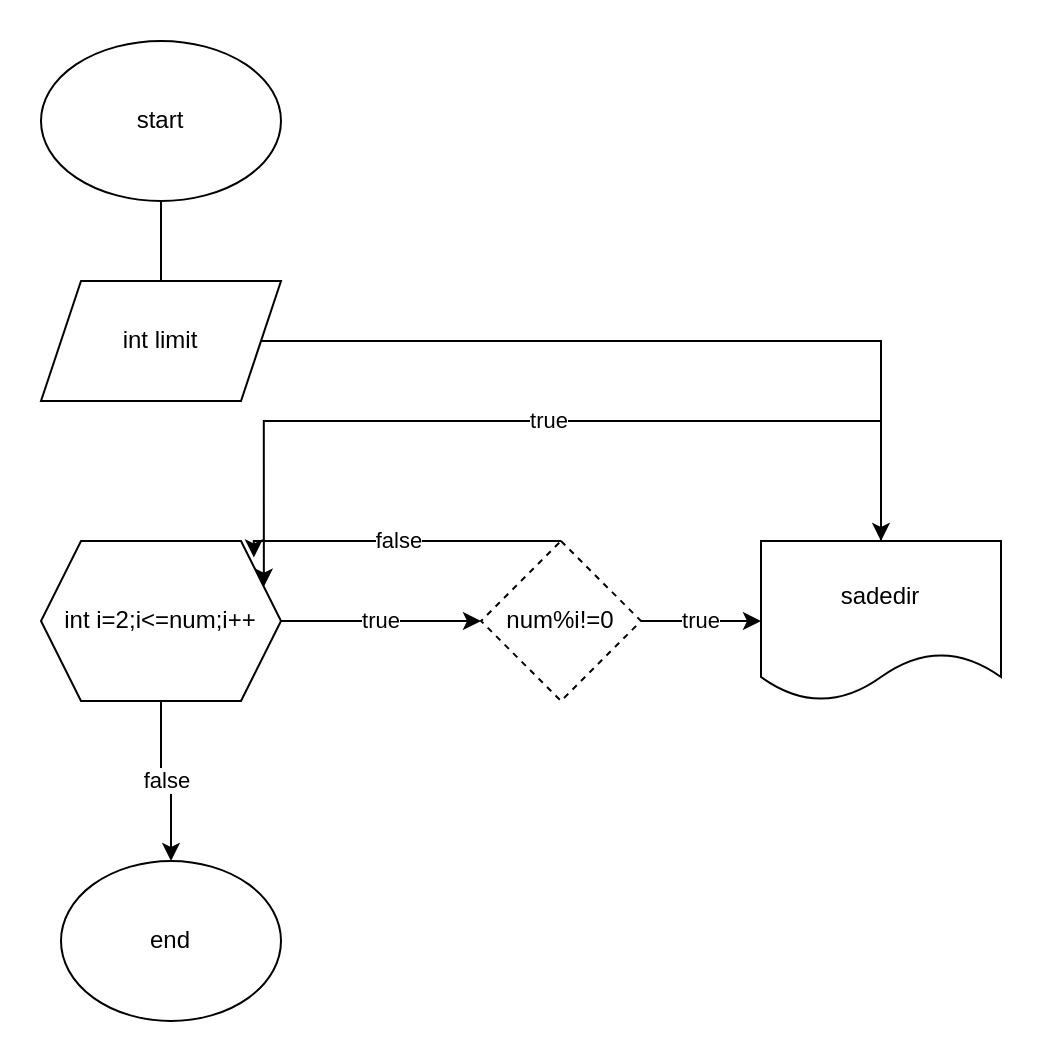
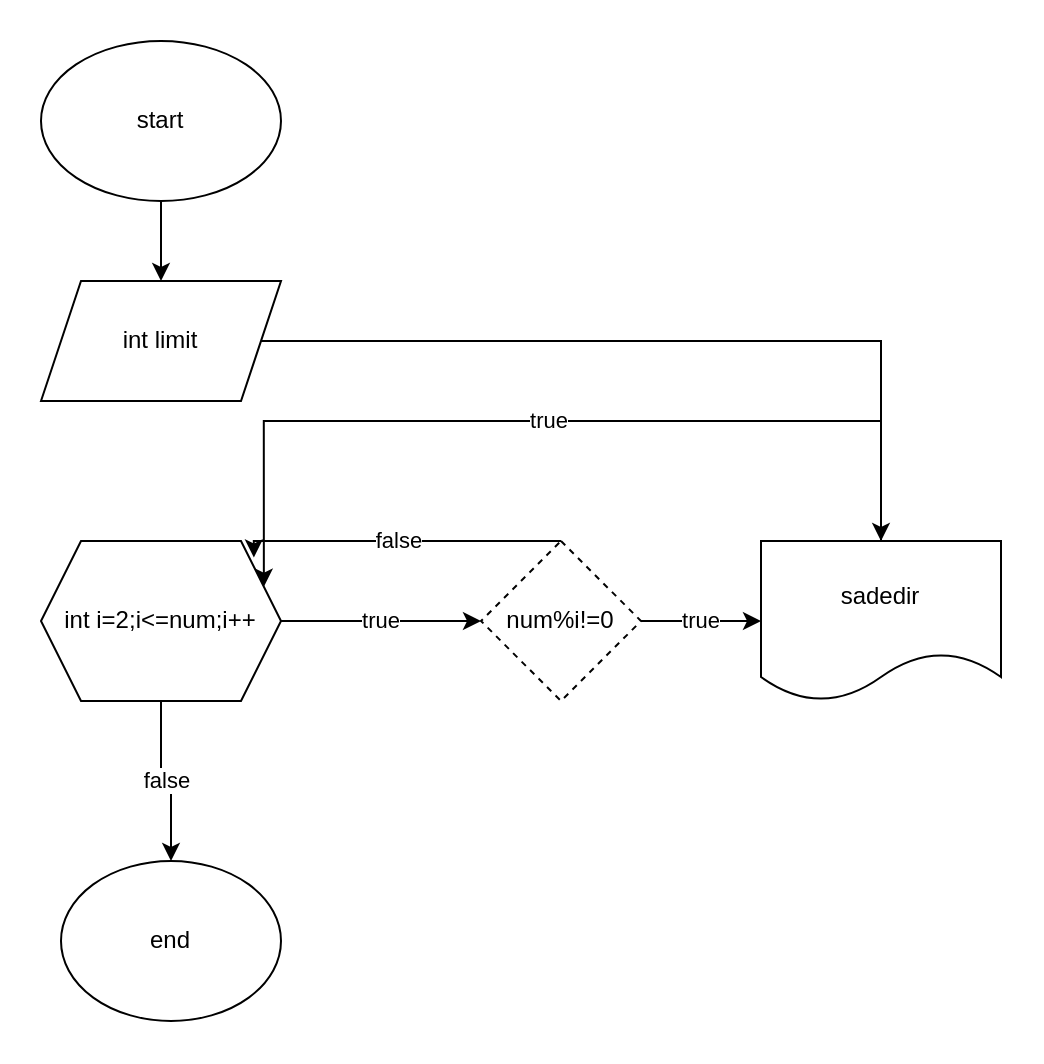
(161, 271) -> (161, 266)
